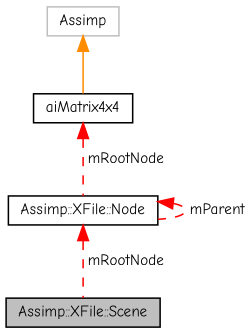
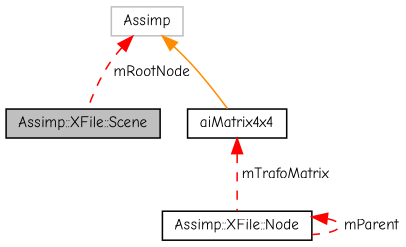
(124, 159) -> (284, 175)
(83, 269) -> (102, 77)
